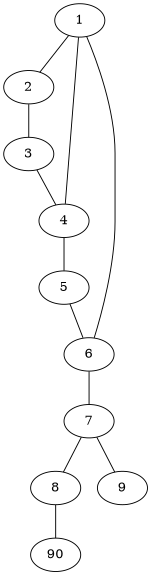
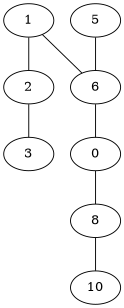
(64, 221) -> none
(89, 421) -> (96, 154)
(122, 488) -> none
(56, 555) -> (96, 288)
